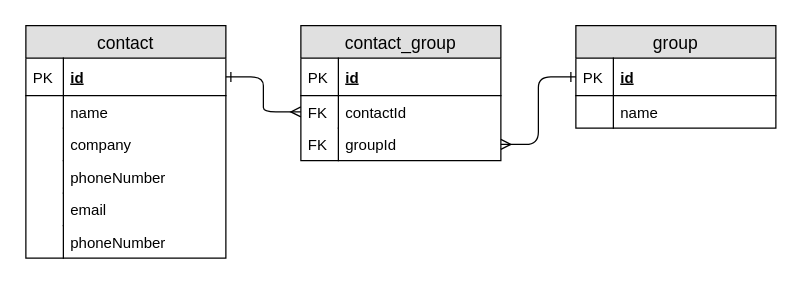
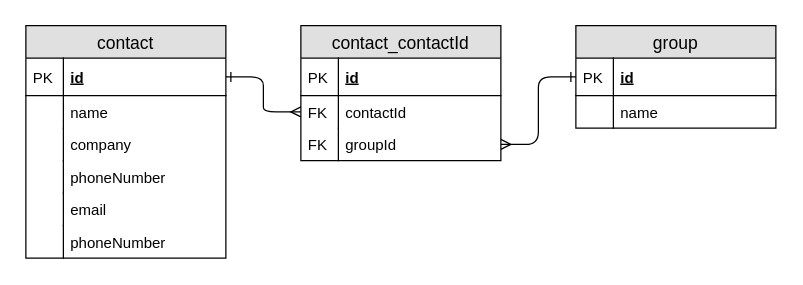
(400, 43) -> (400, 43)
